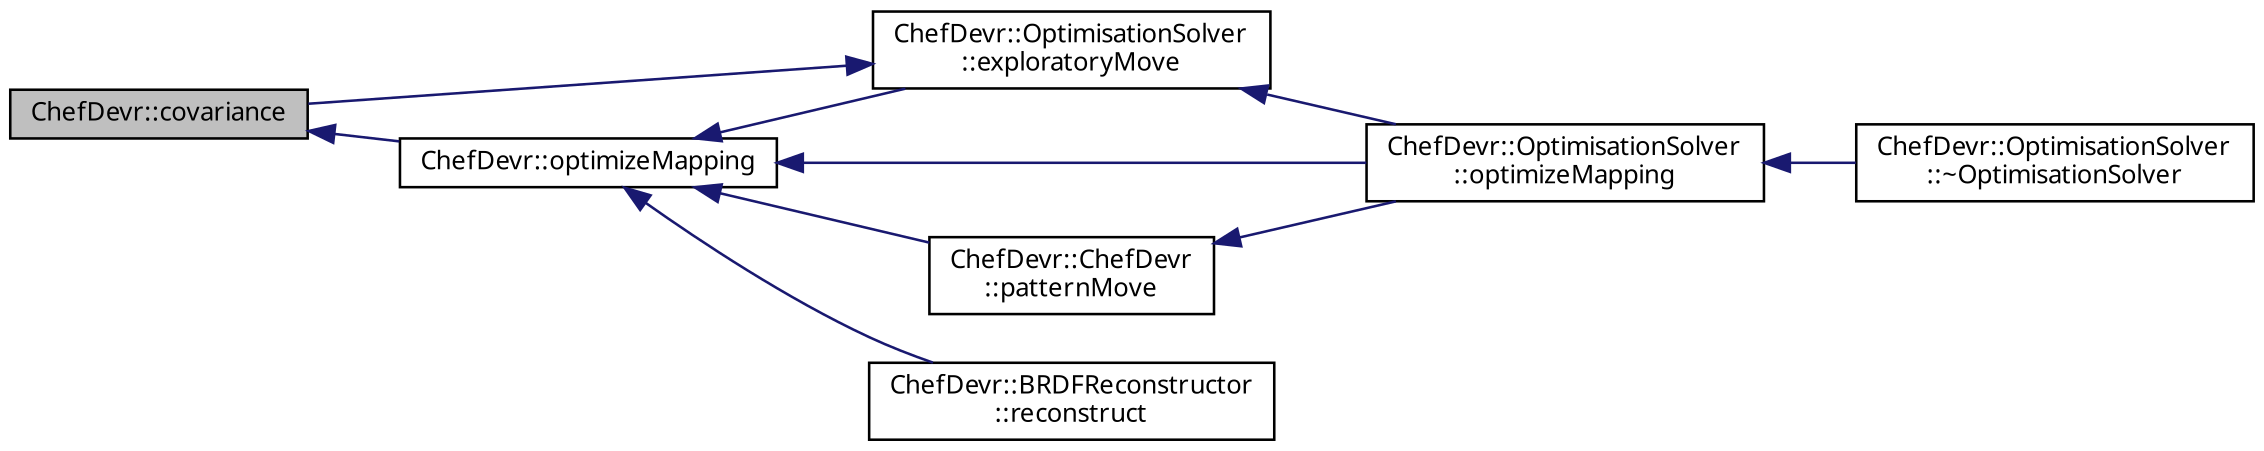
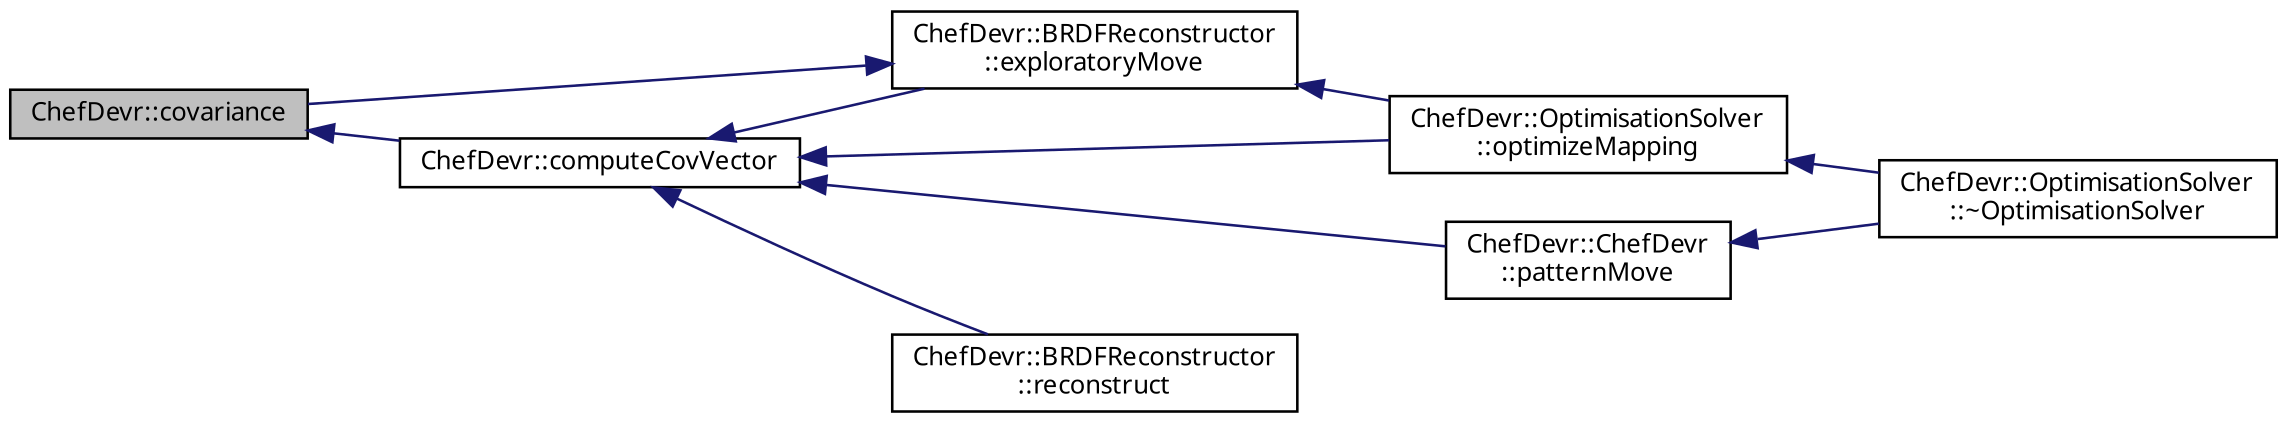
(1072, 50) -> (1095, 50)
(588, 163) -> (600, 163)
(1318, 219) -> (1818, 231)
